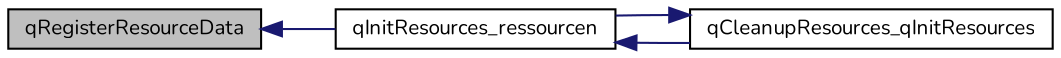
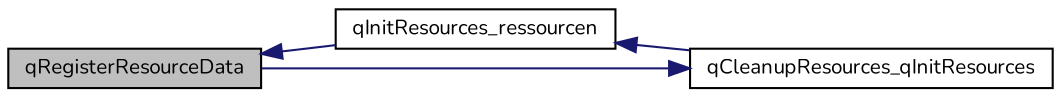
(642, 15) -> (465, 68)
